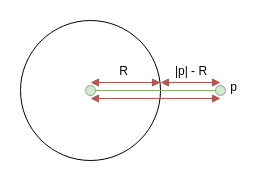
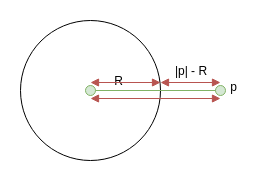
(124, 72) -> (119, 82)
